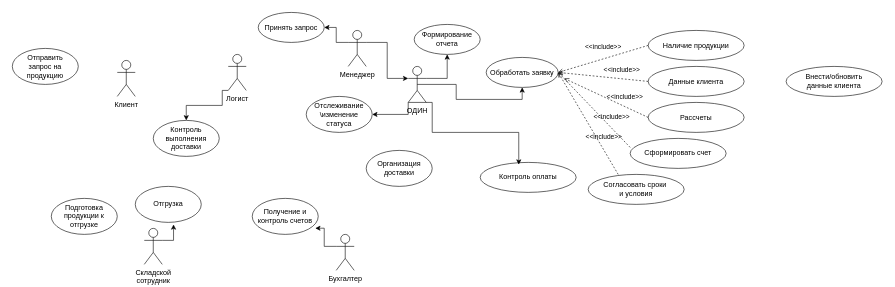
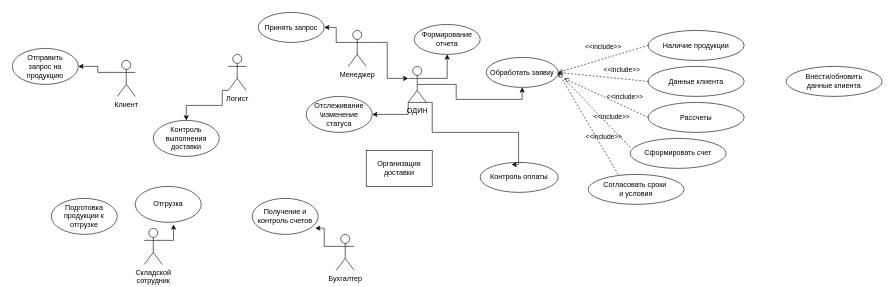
none -> (98, 71)
(399, 168) -> (399, 168)
(528, 177) -> (519, 177)
